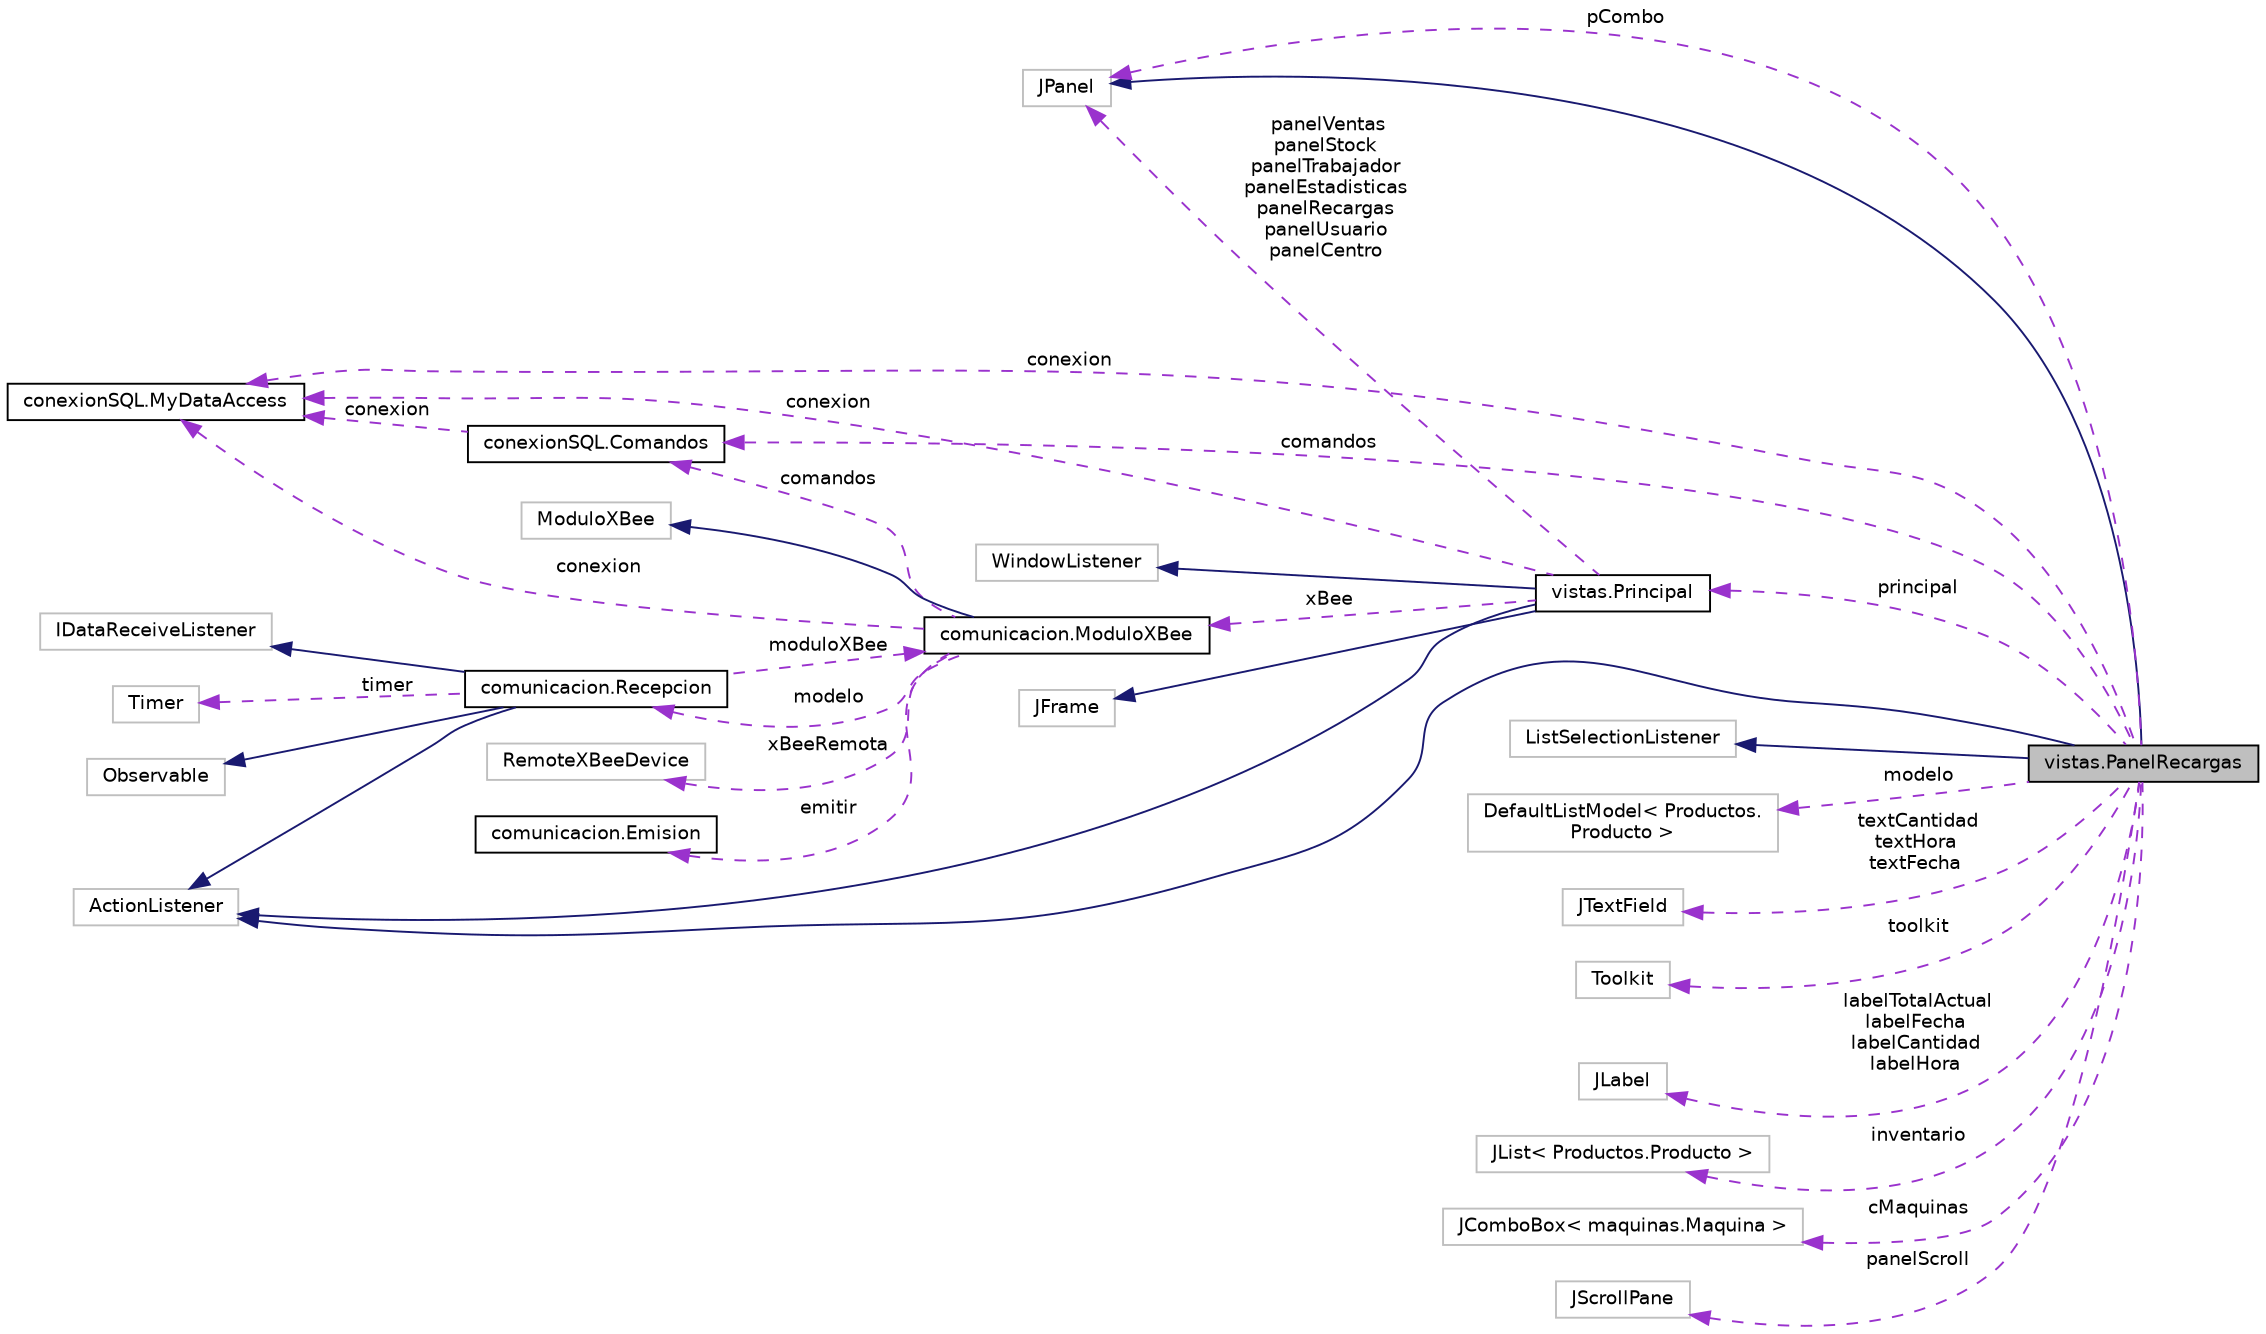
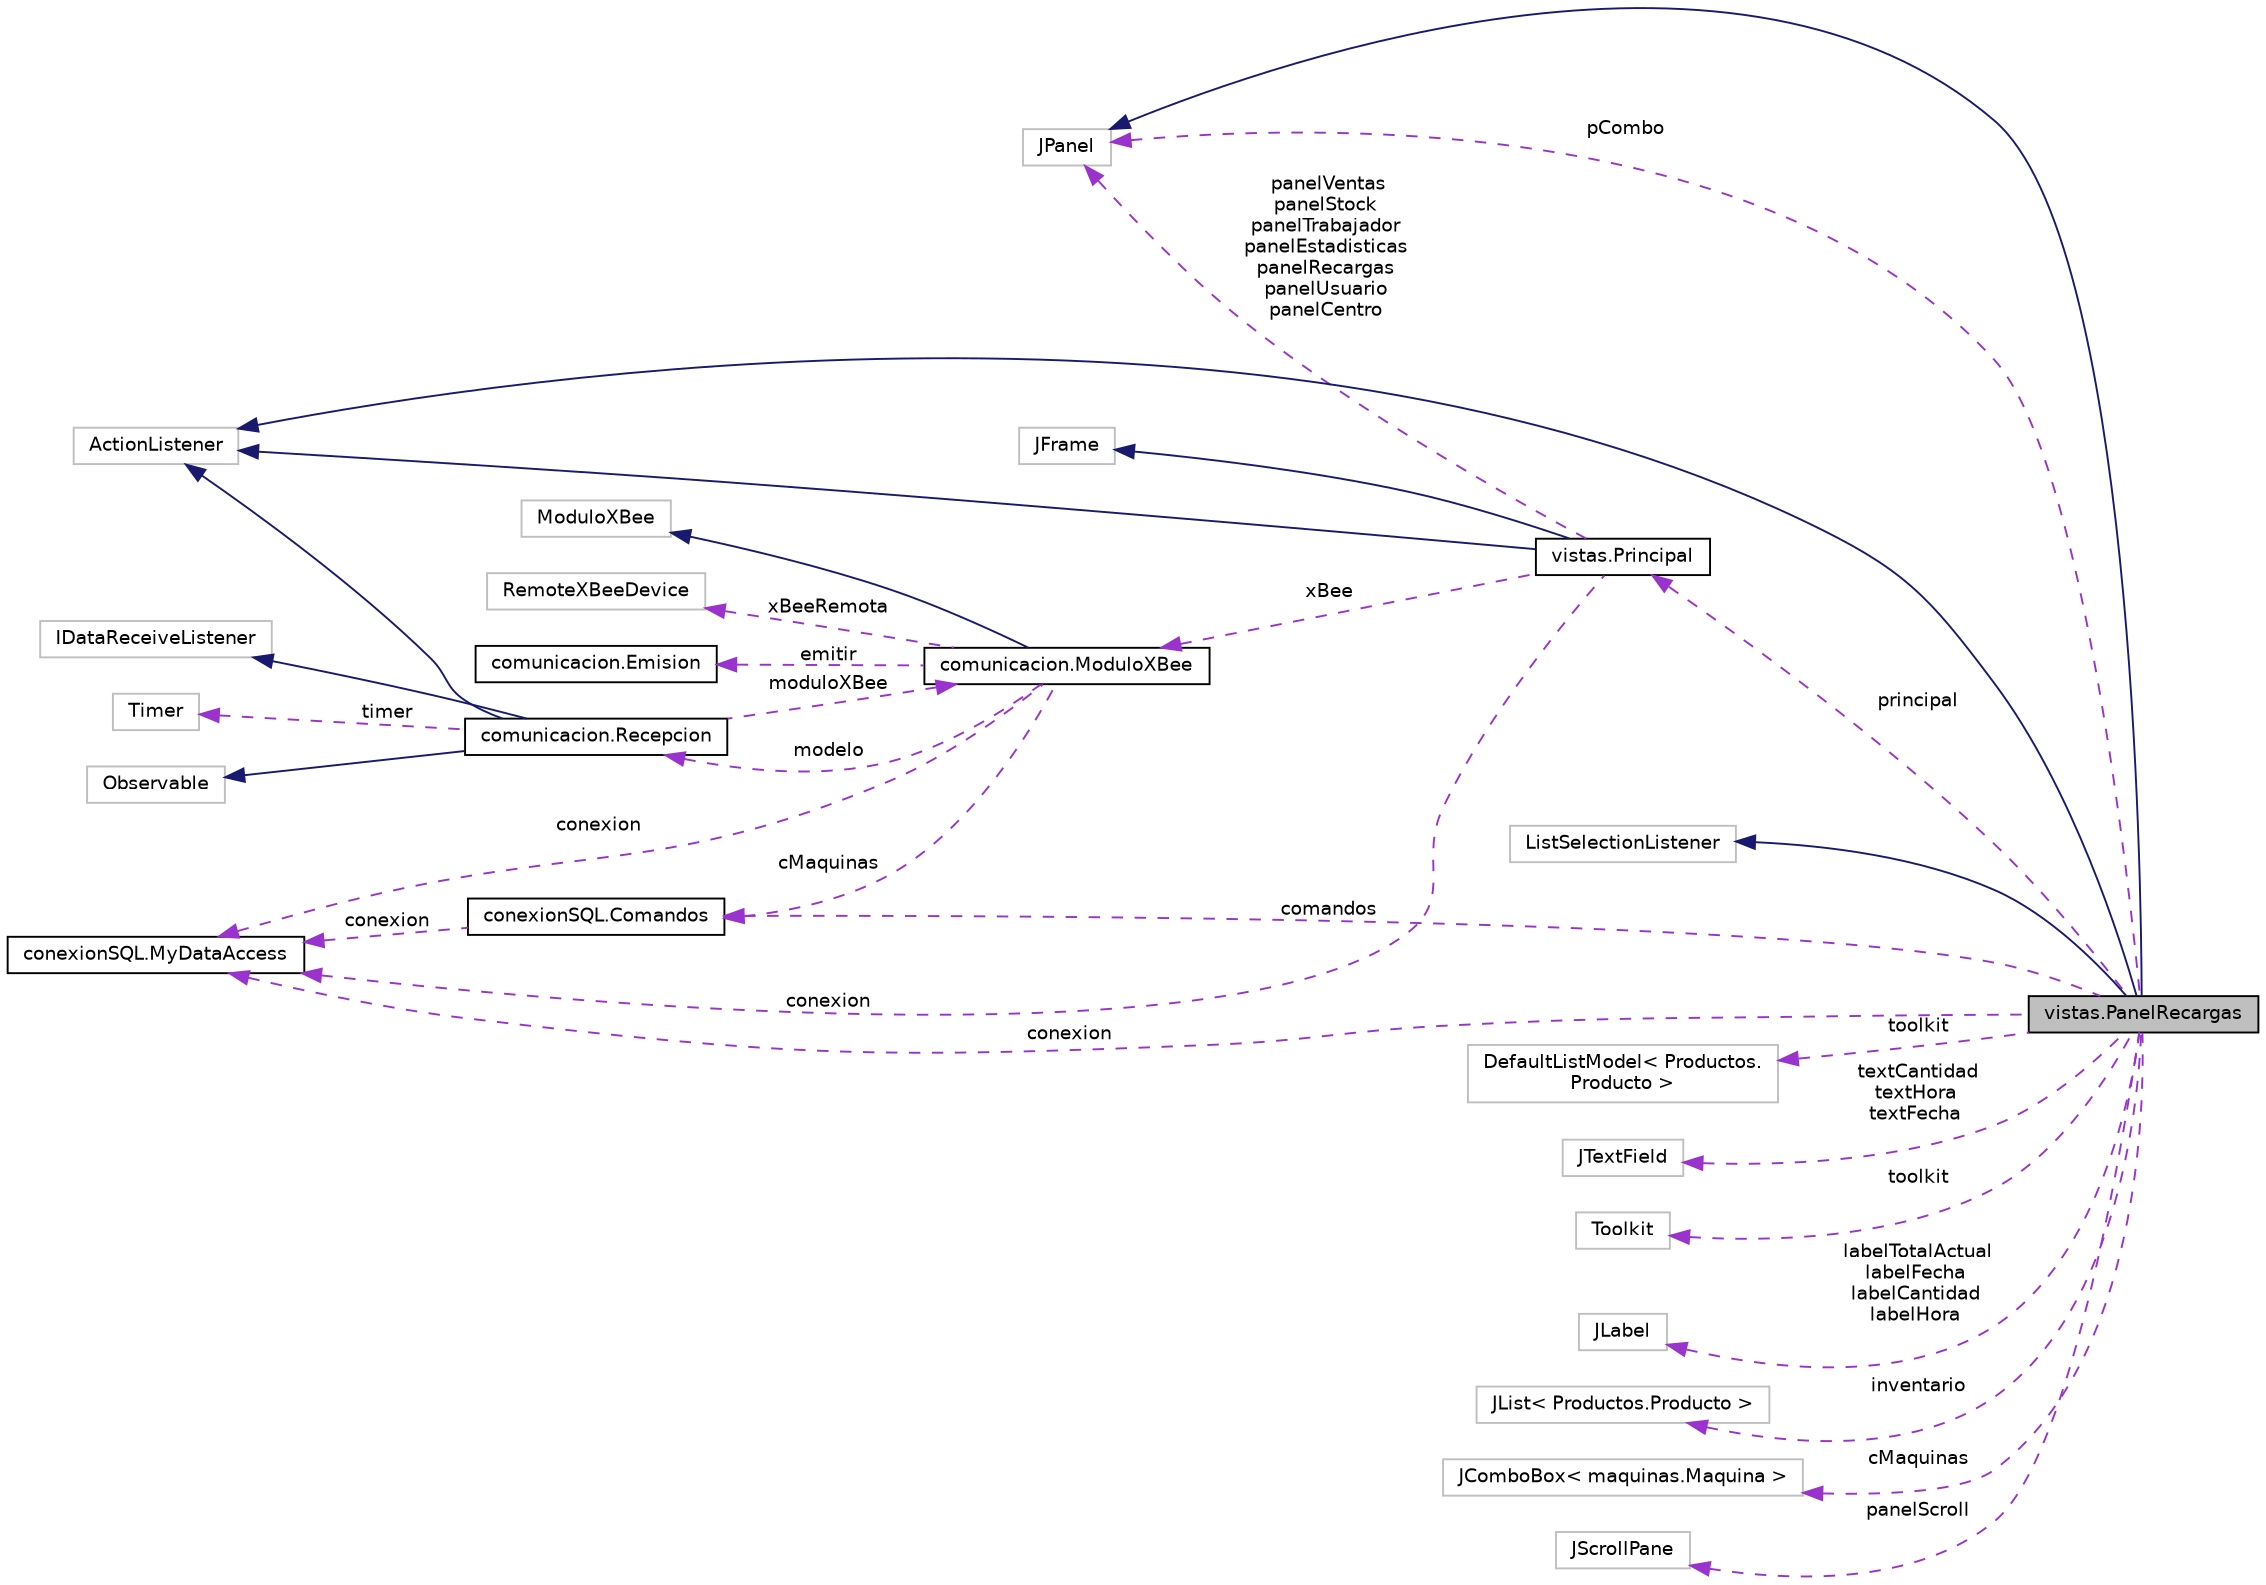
(826, 479) -> (826, 864)
(1067, 563) -> none
(1916, 776) -> (1916, 1027)
